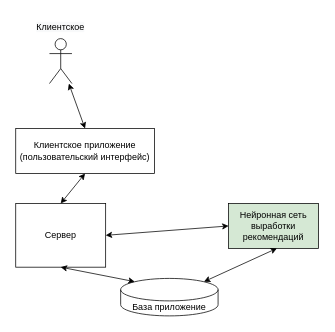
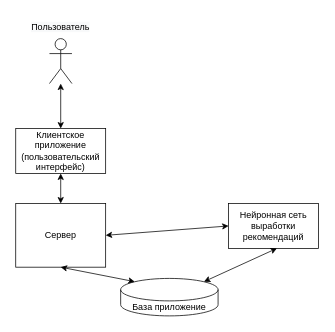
(60, 27) -> (60, 27)
(85, 151) -> (60, 151)
(273, 226) -> (273, 226)
